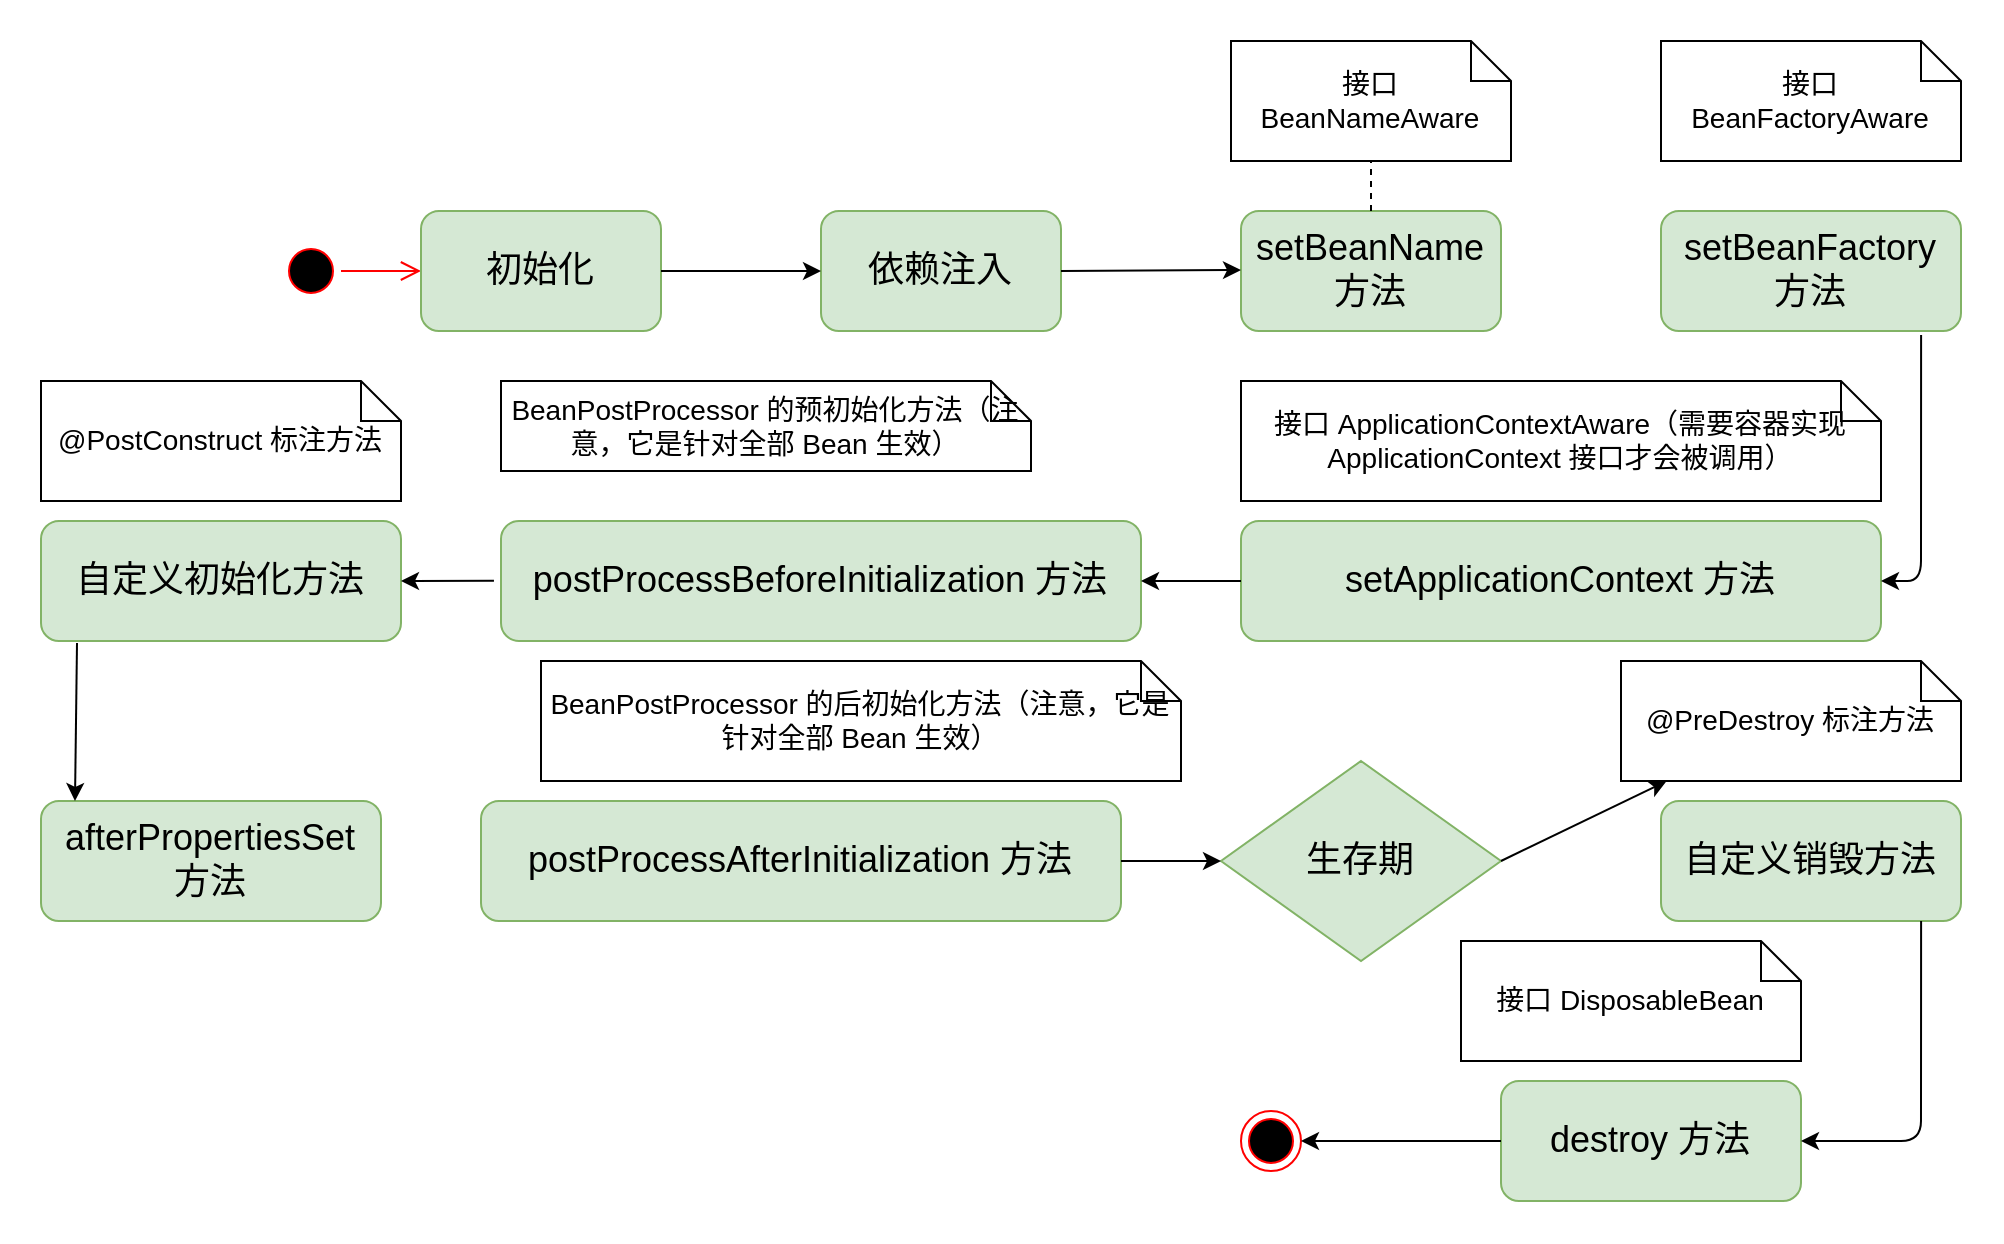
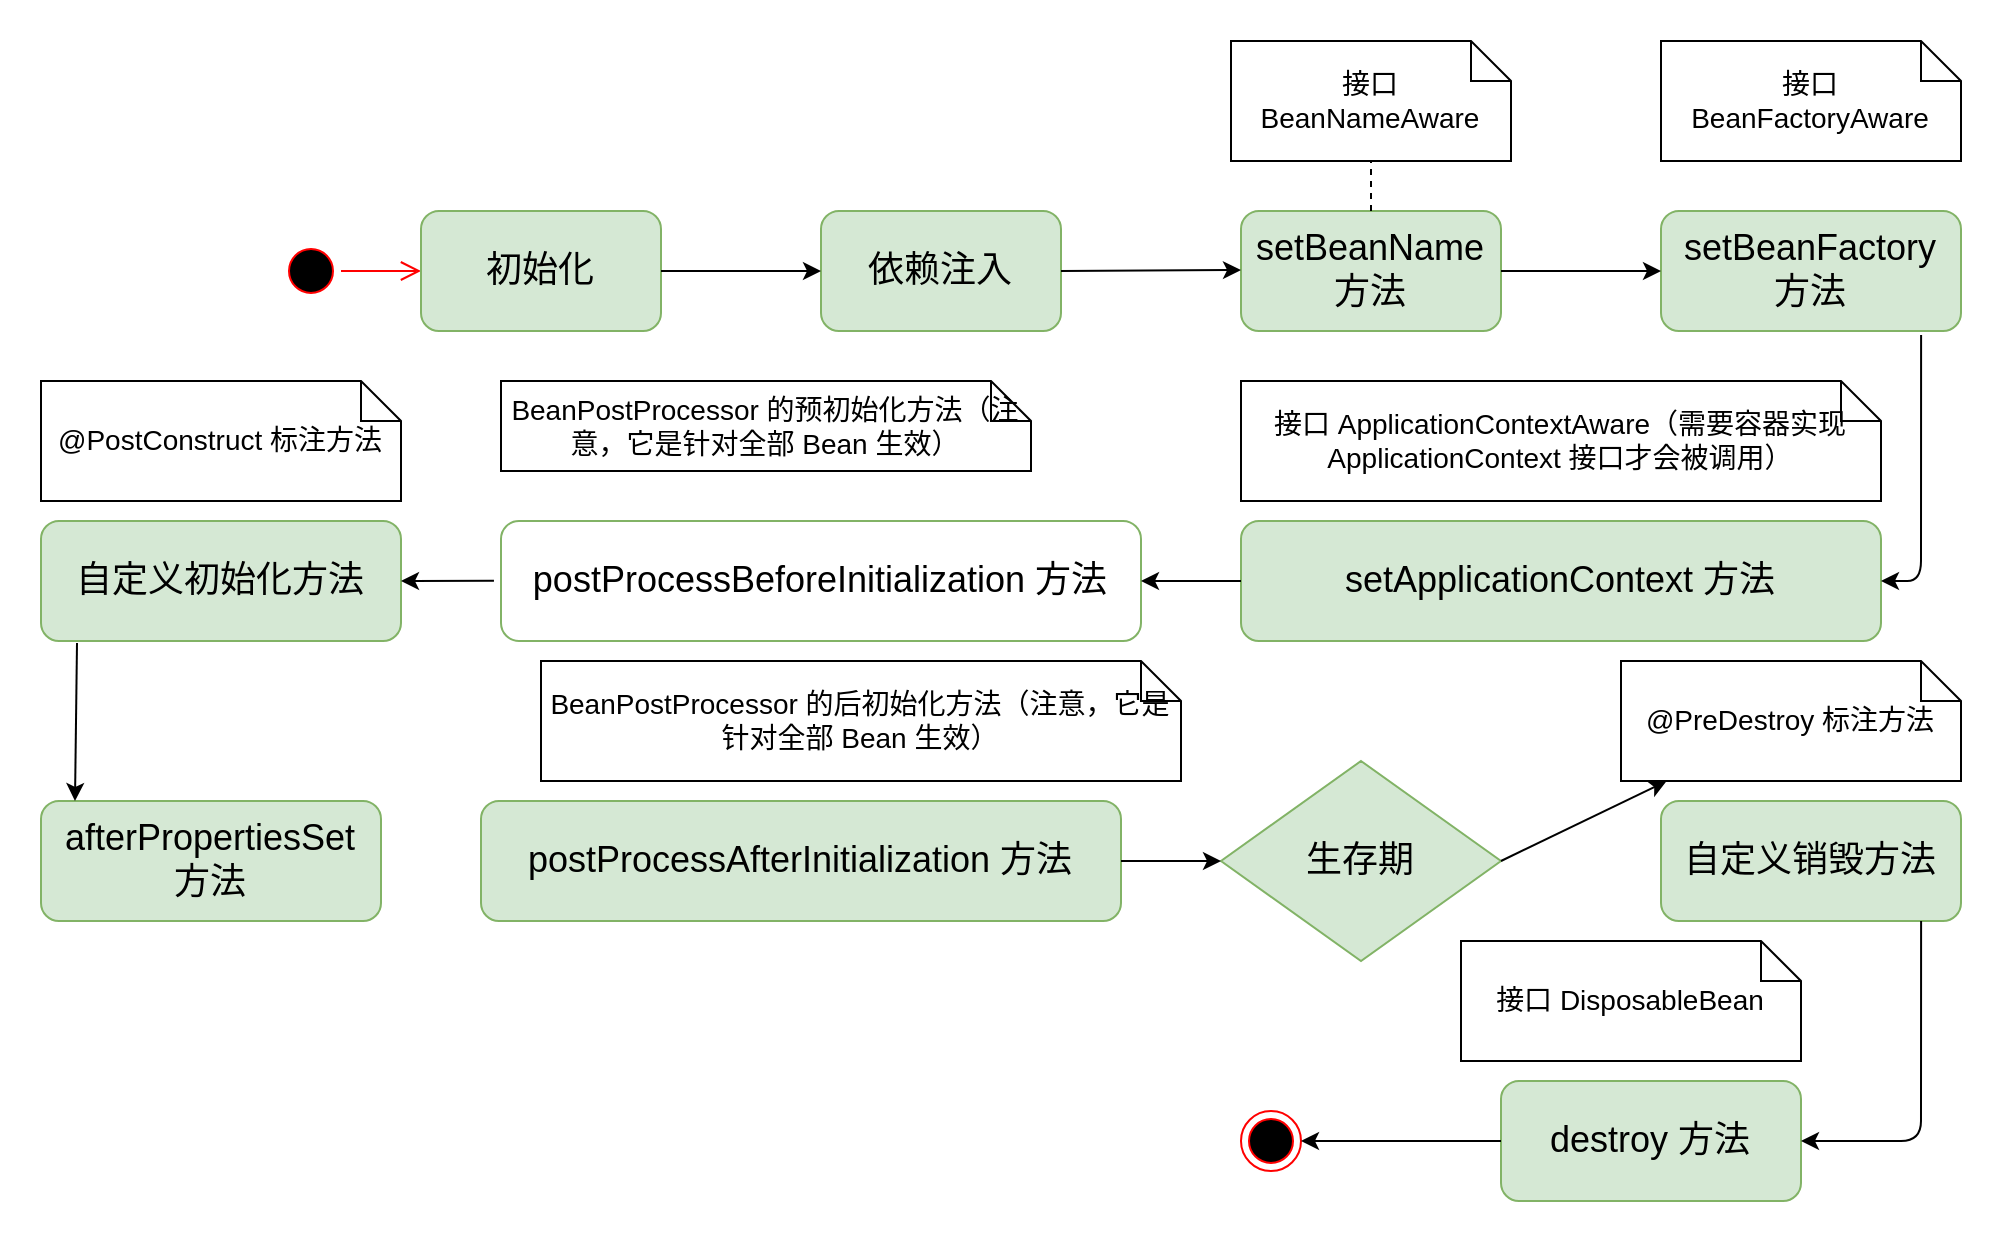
none -> (1574, 271)
(821, 581) -> (821, 581)
